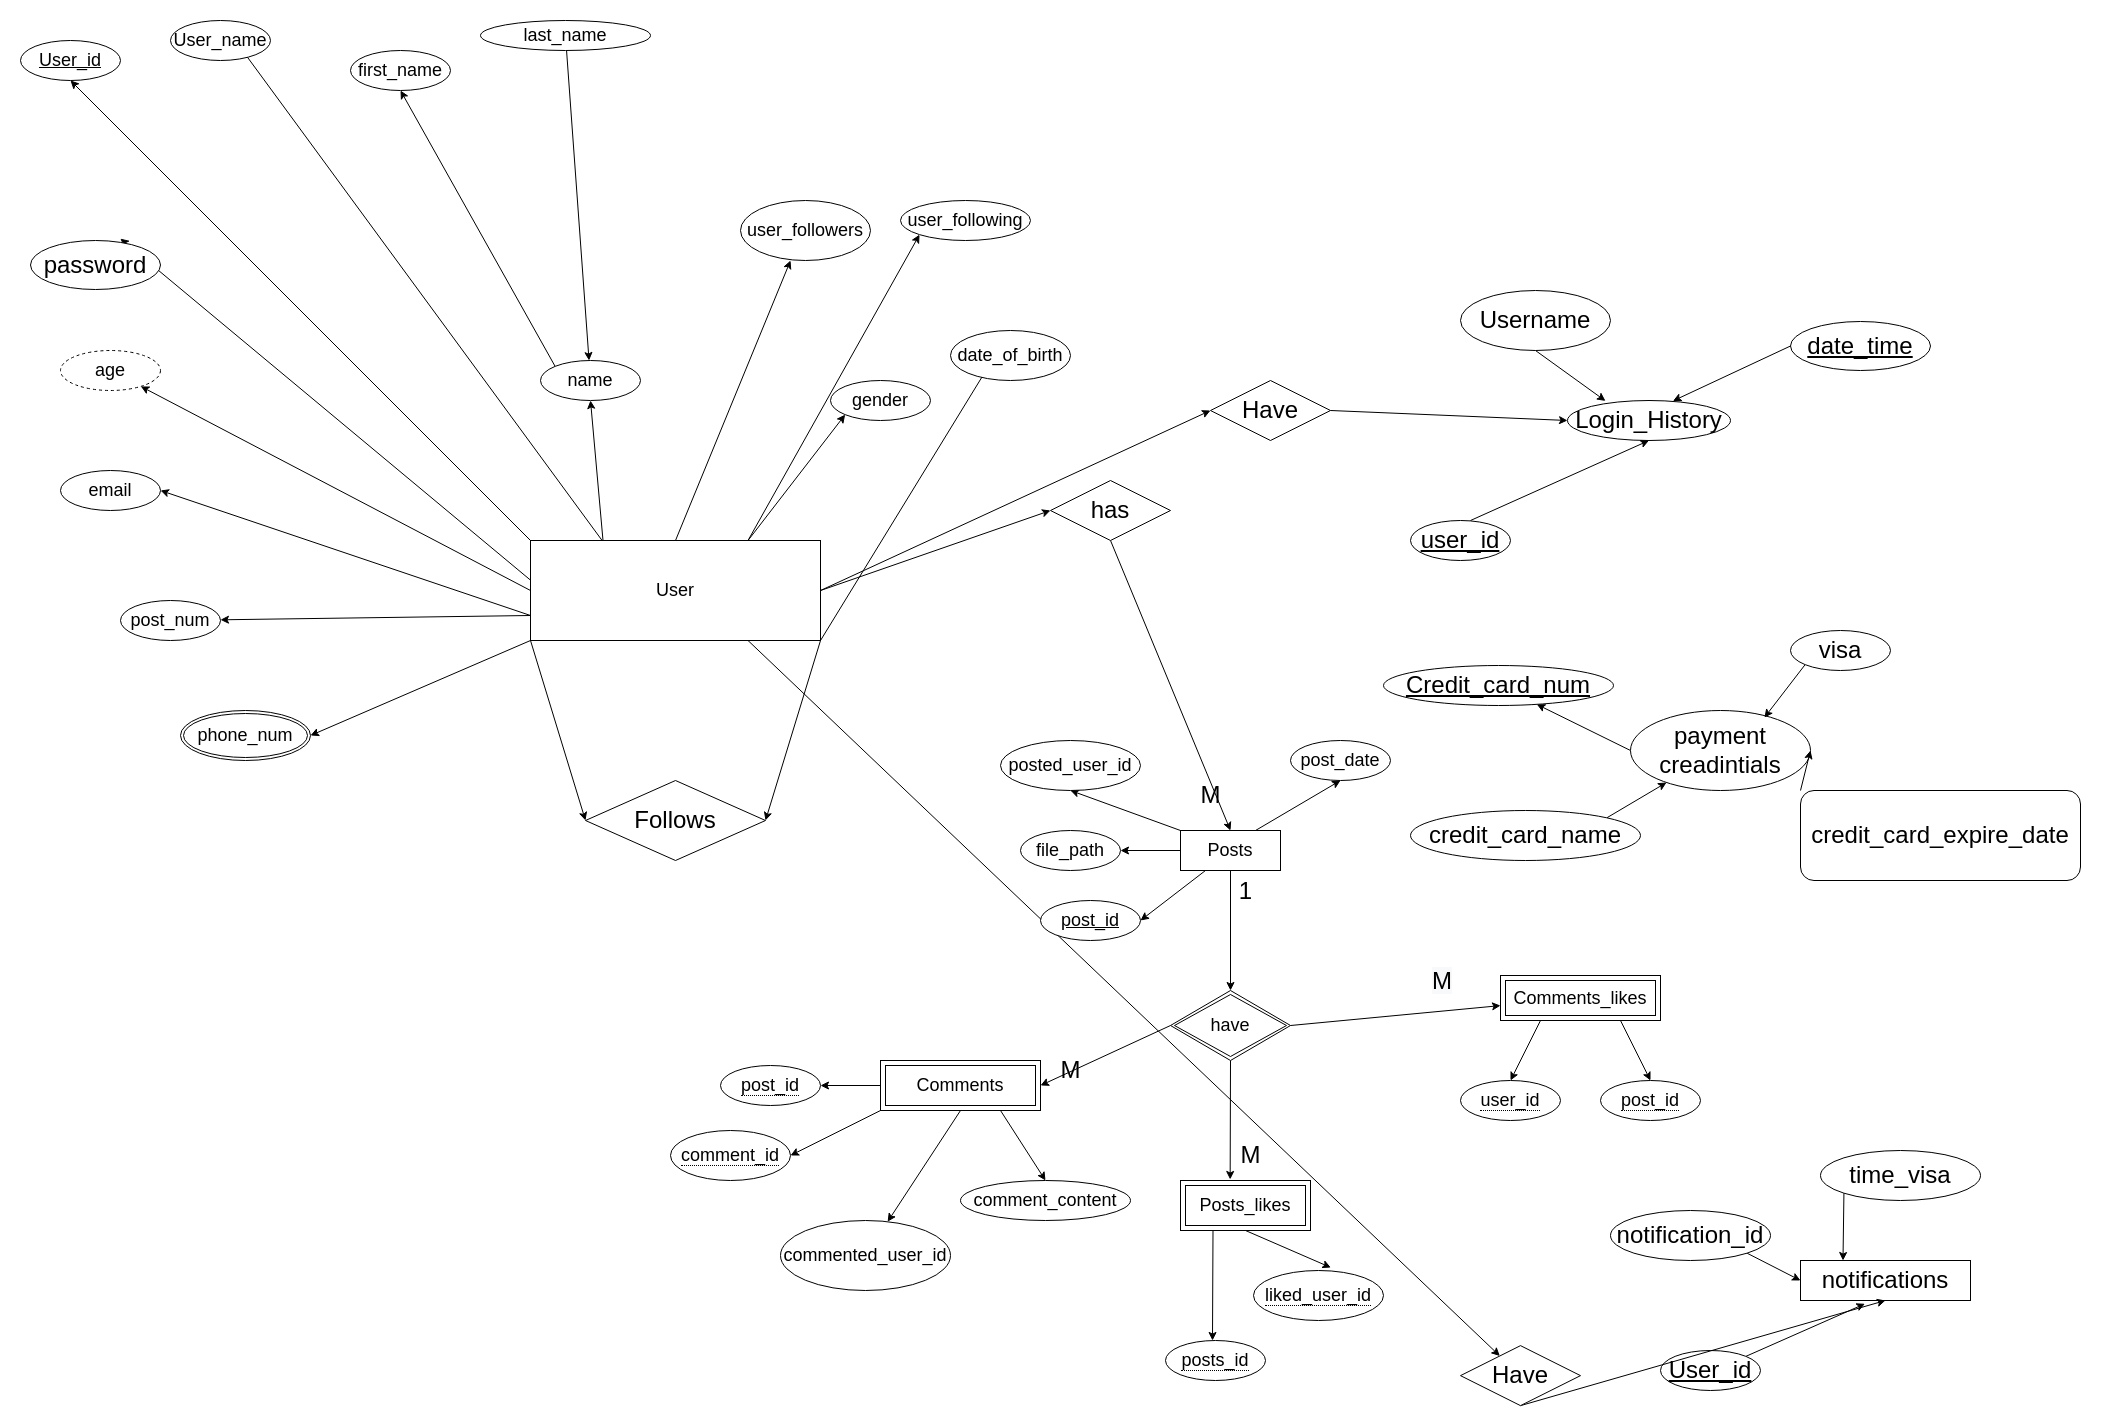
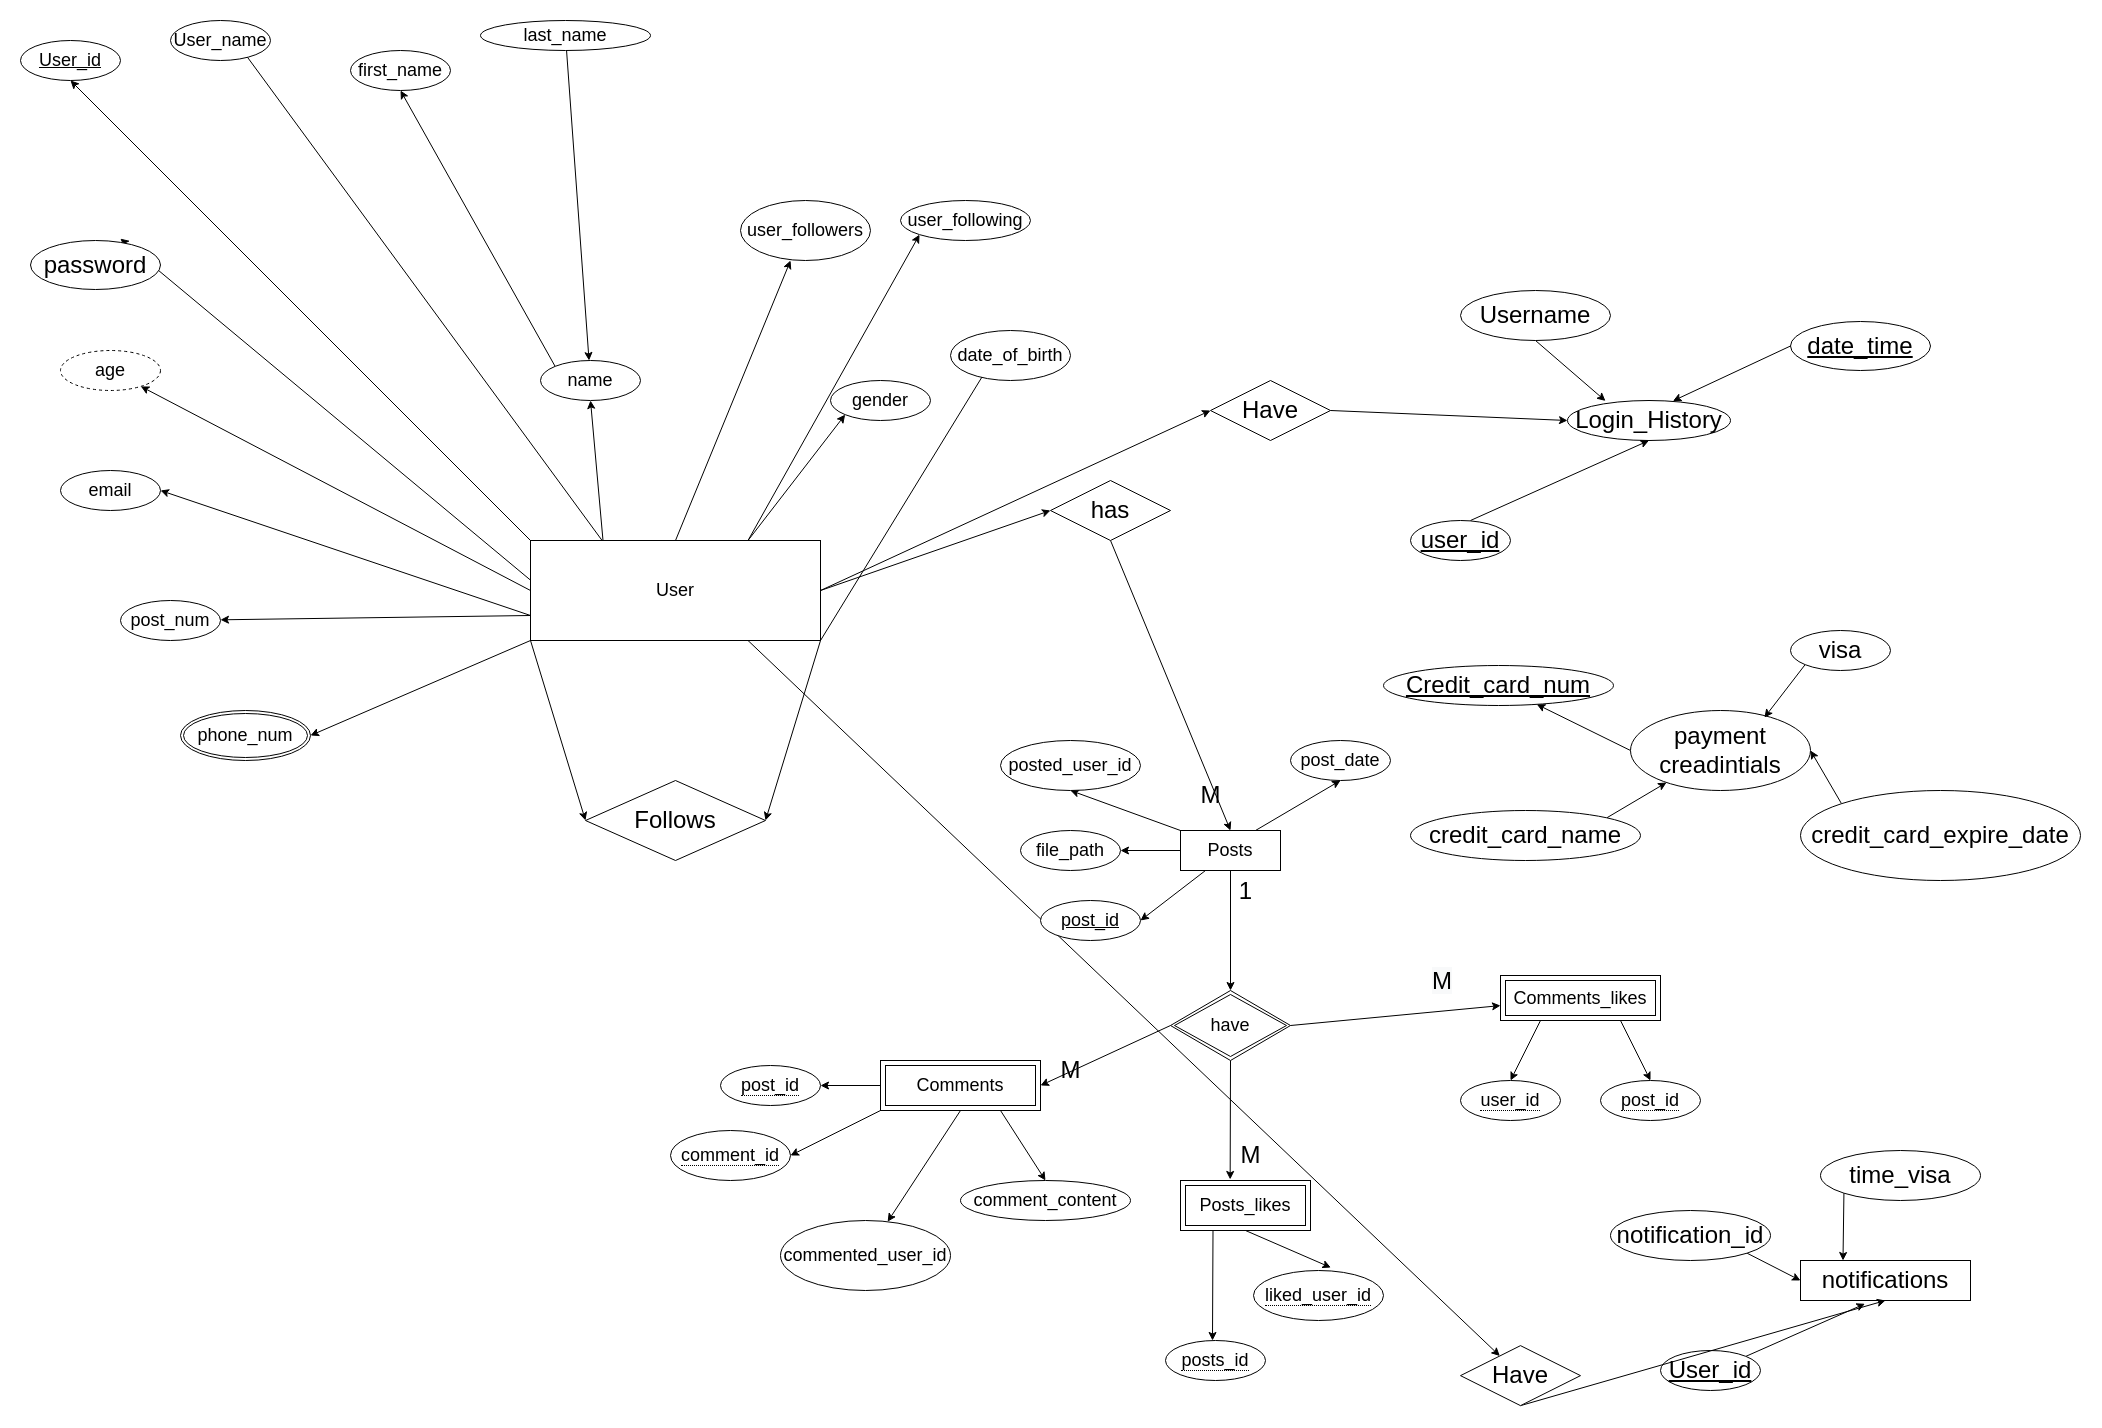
(1536, 321) -> (1536, 316)
(1941, 836) -> (1941, 836)
